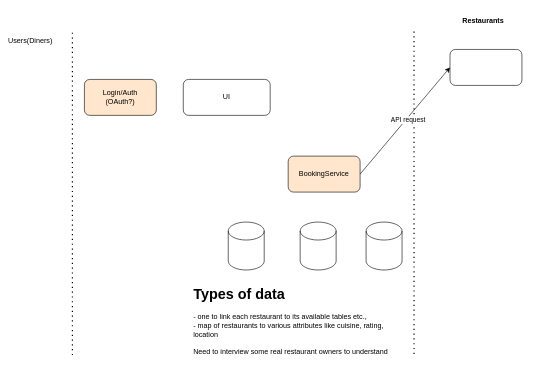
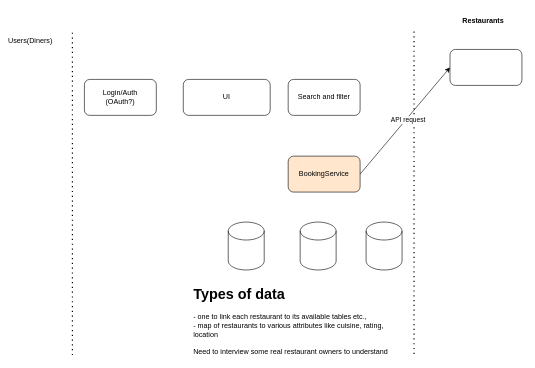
(120, 98) -> (120, 98)
none -> (324, 98)
